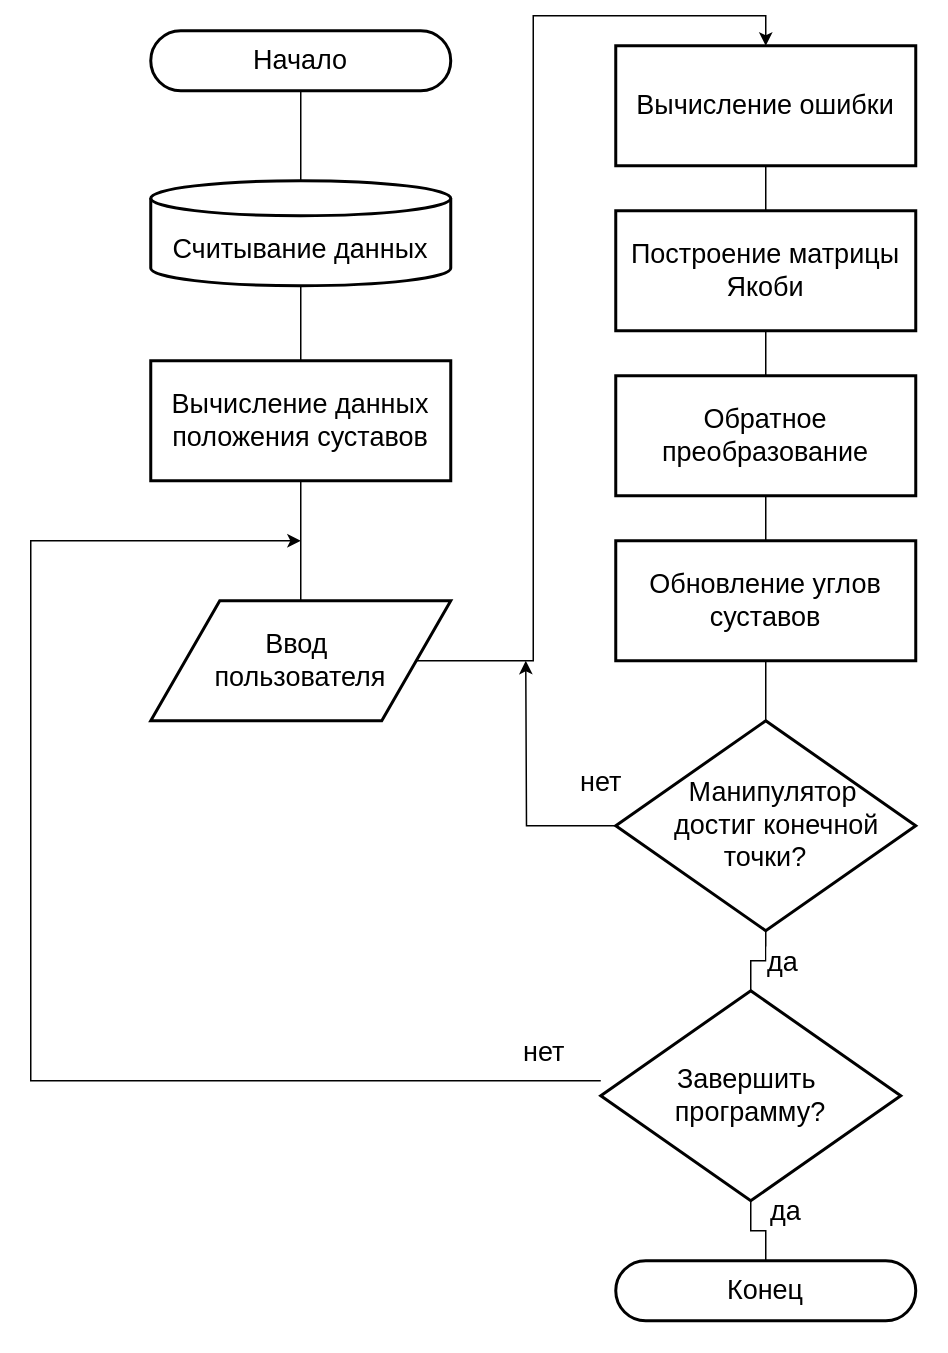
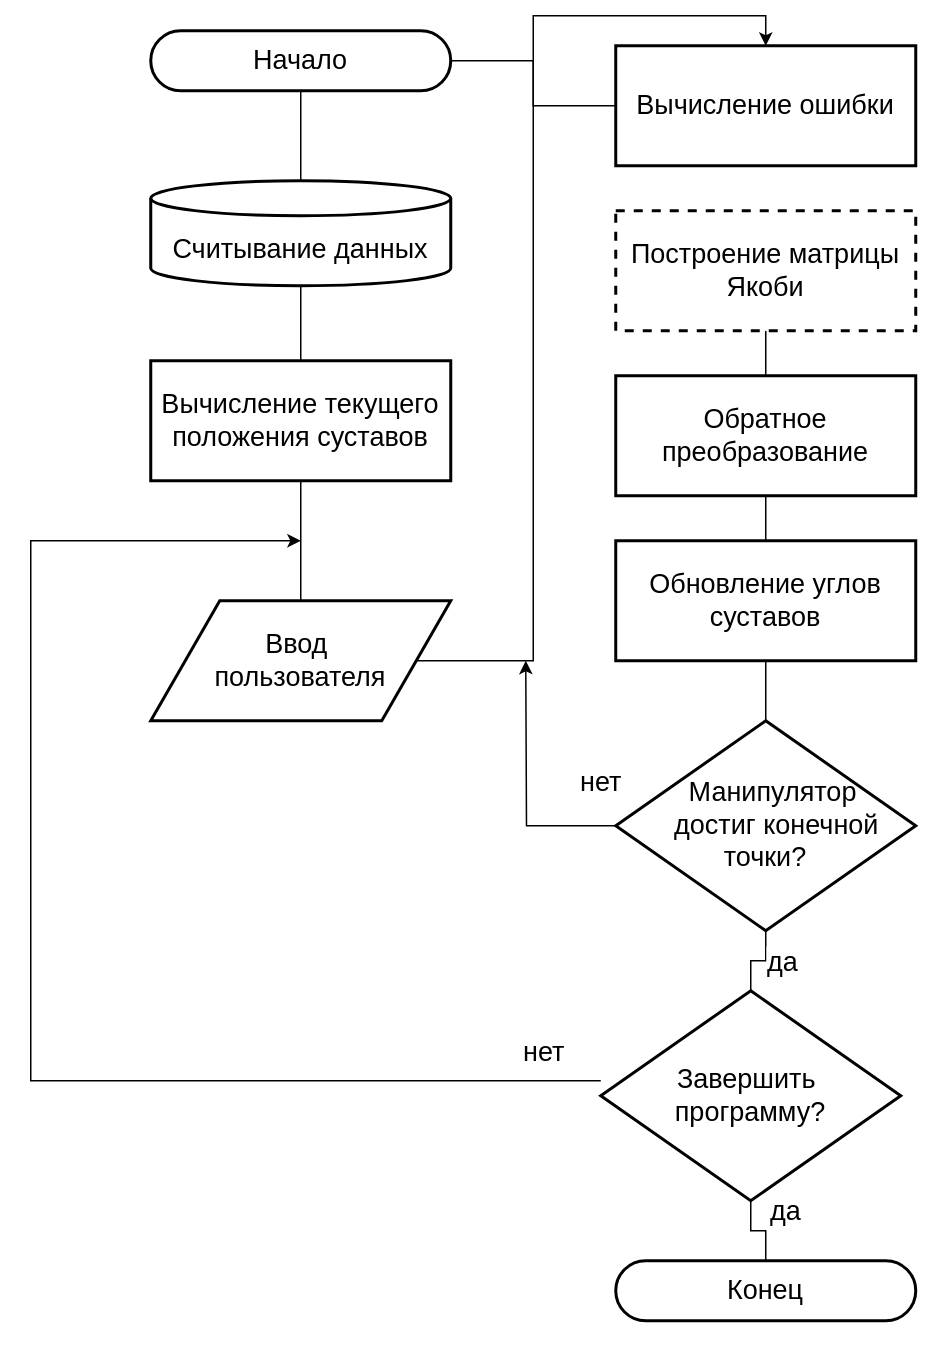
(766, 189) -> (576, 106)
(766, 271) -> (766, 271)
(301, 421) -> (301, 421)
